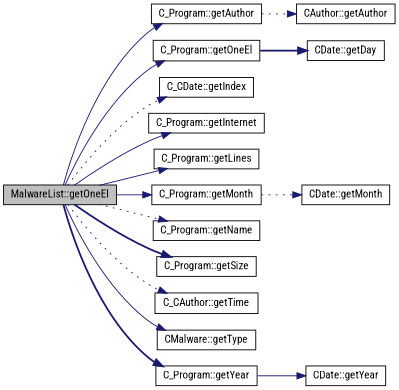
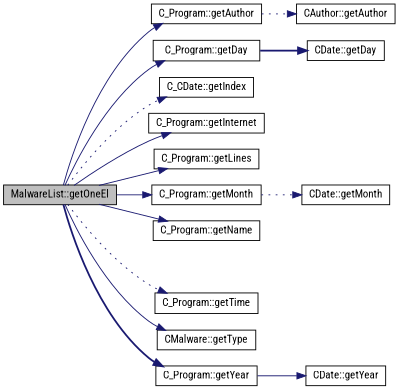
(206, 51) -> (206, 51)
(129, 212) -> (129, 212)
(206, 267) -> none
(206, 303) -> (206, 303)
